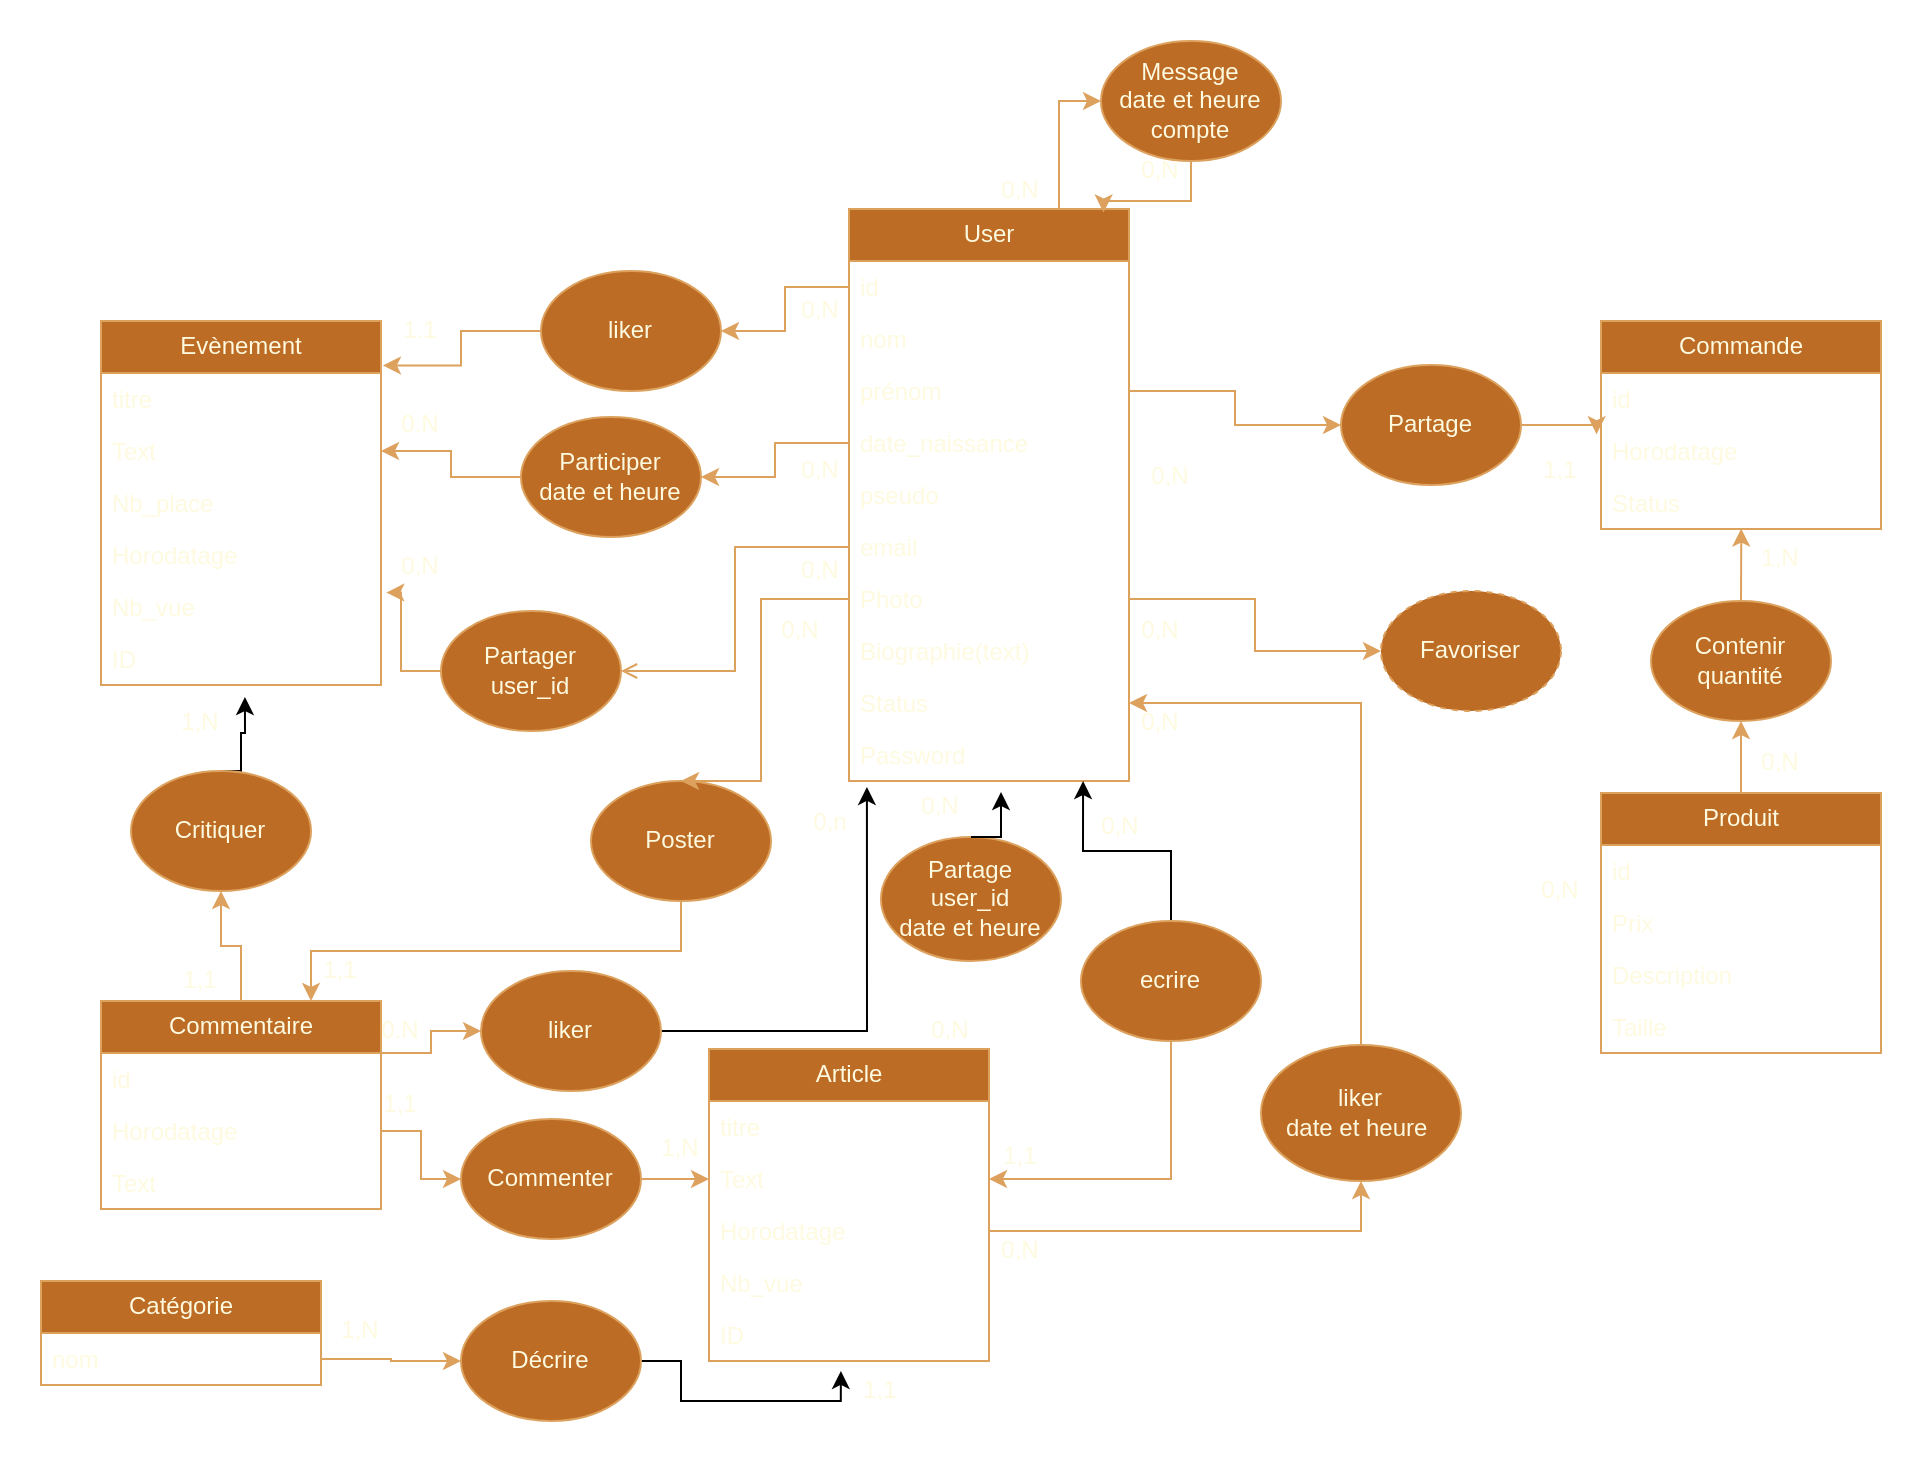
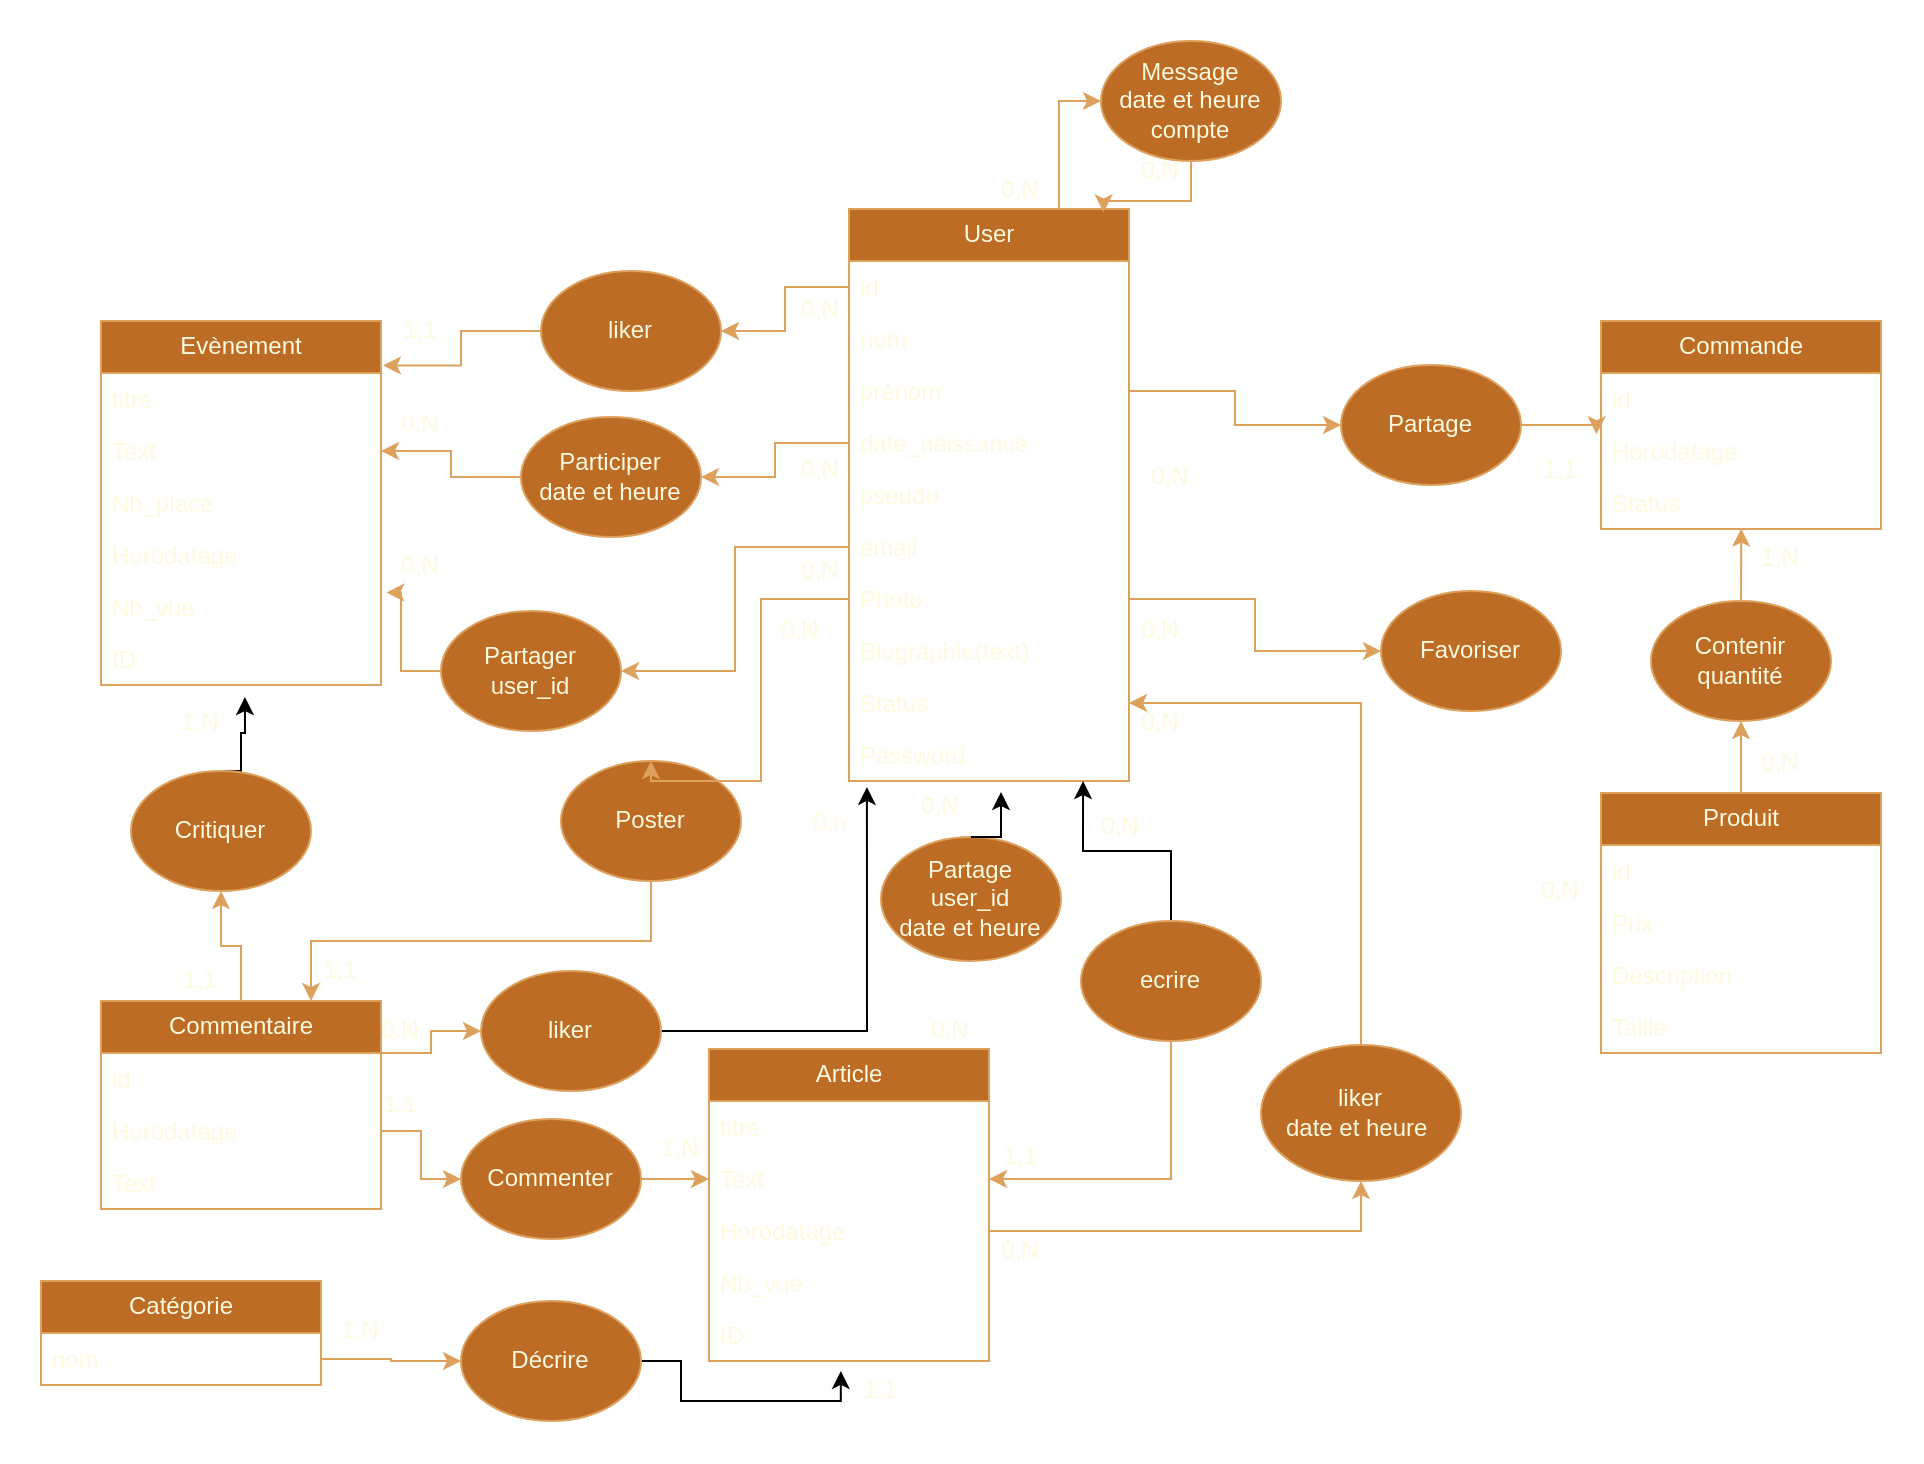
(1471, 651) -> (1471, 651)
(633, 671) -> (636, 671)
(681, 841) -> (651, 821)
